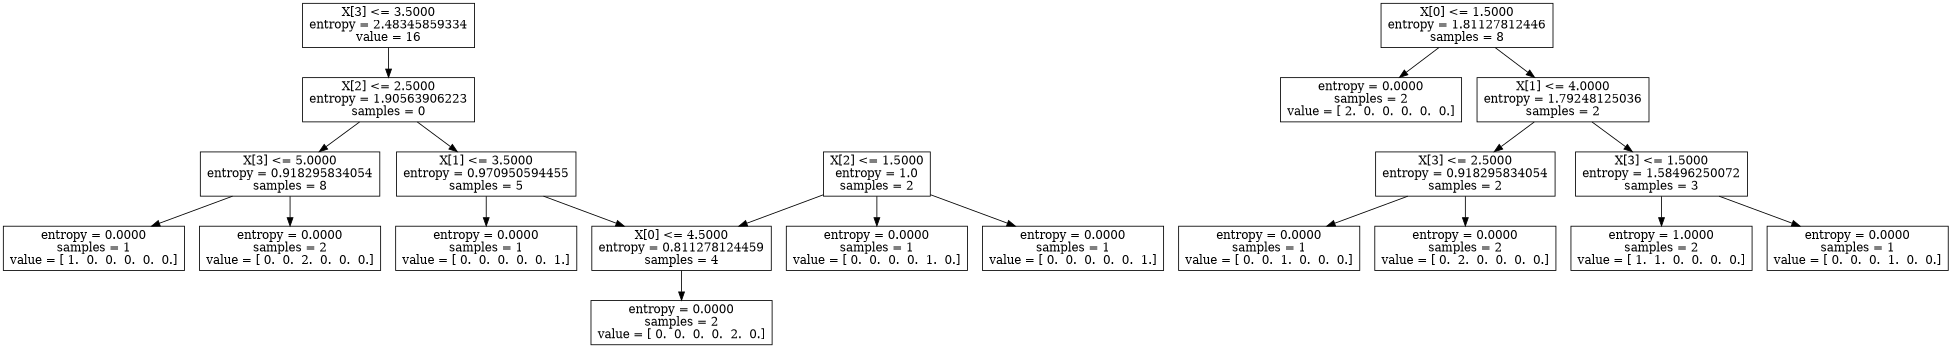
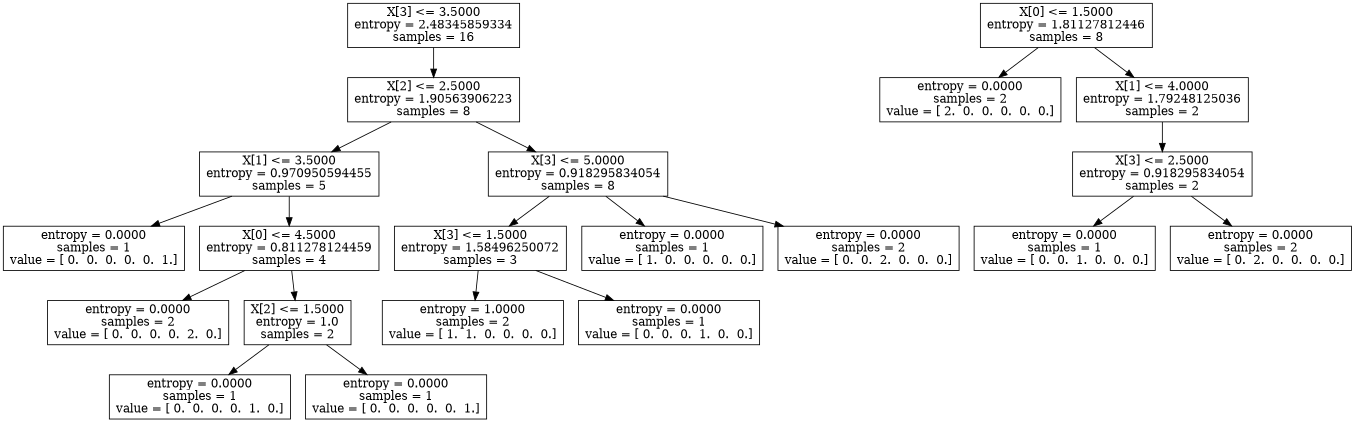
(389, 25) -> (434, 25)
(389, 100) -> (434, 100)
(1609, 134) -> (533, 209)
(785, 209) -> (293, 281)
